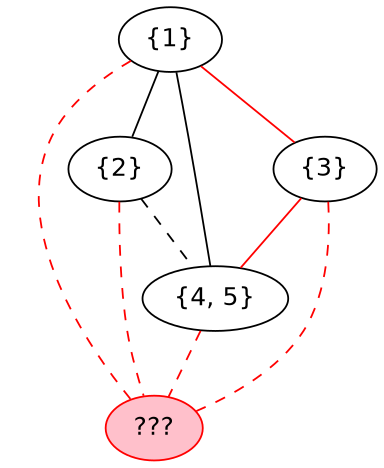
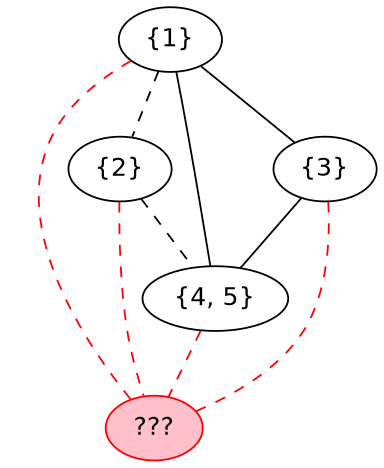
(145, 104) -> (145, 104)
(248, 104) -> (248, 104)
(271, 233) -> (271, 233)
